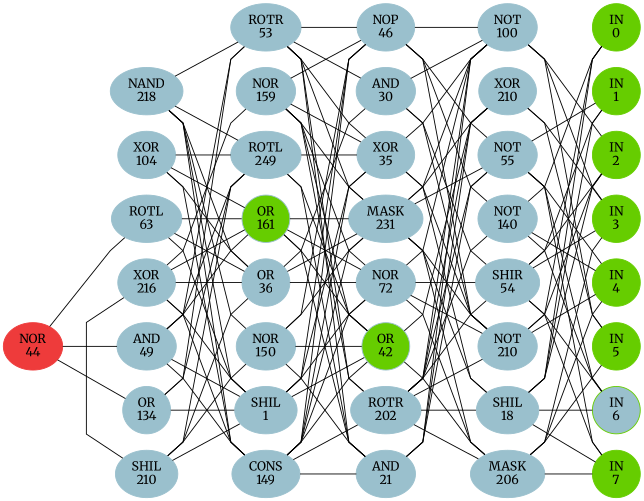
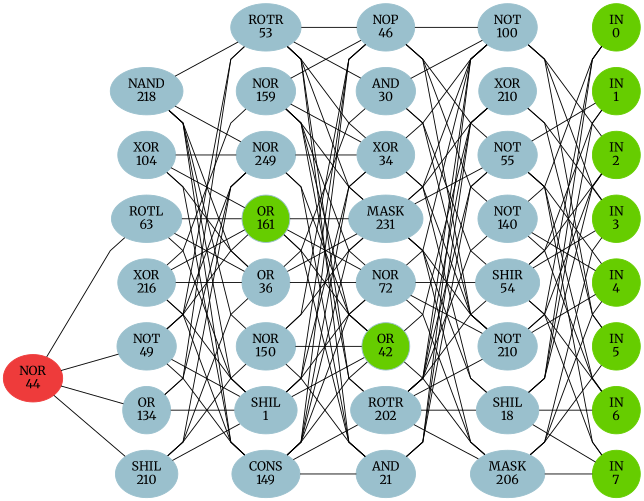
(266, 155) -> (266, 155)
(386, 155) -> (386, 155)
(147, 346) -> (147, 346)
(86, 383) -> (90, 426)
(616, 410) -> (616, 410)
